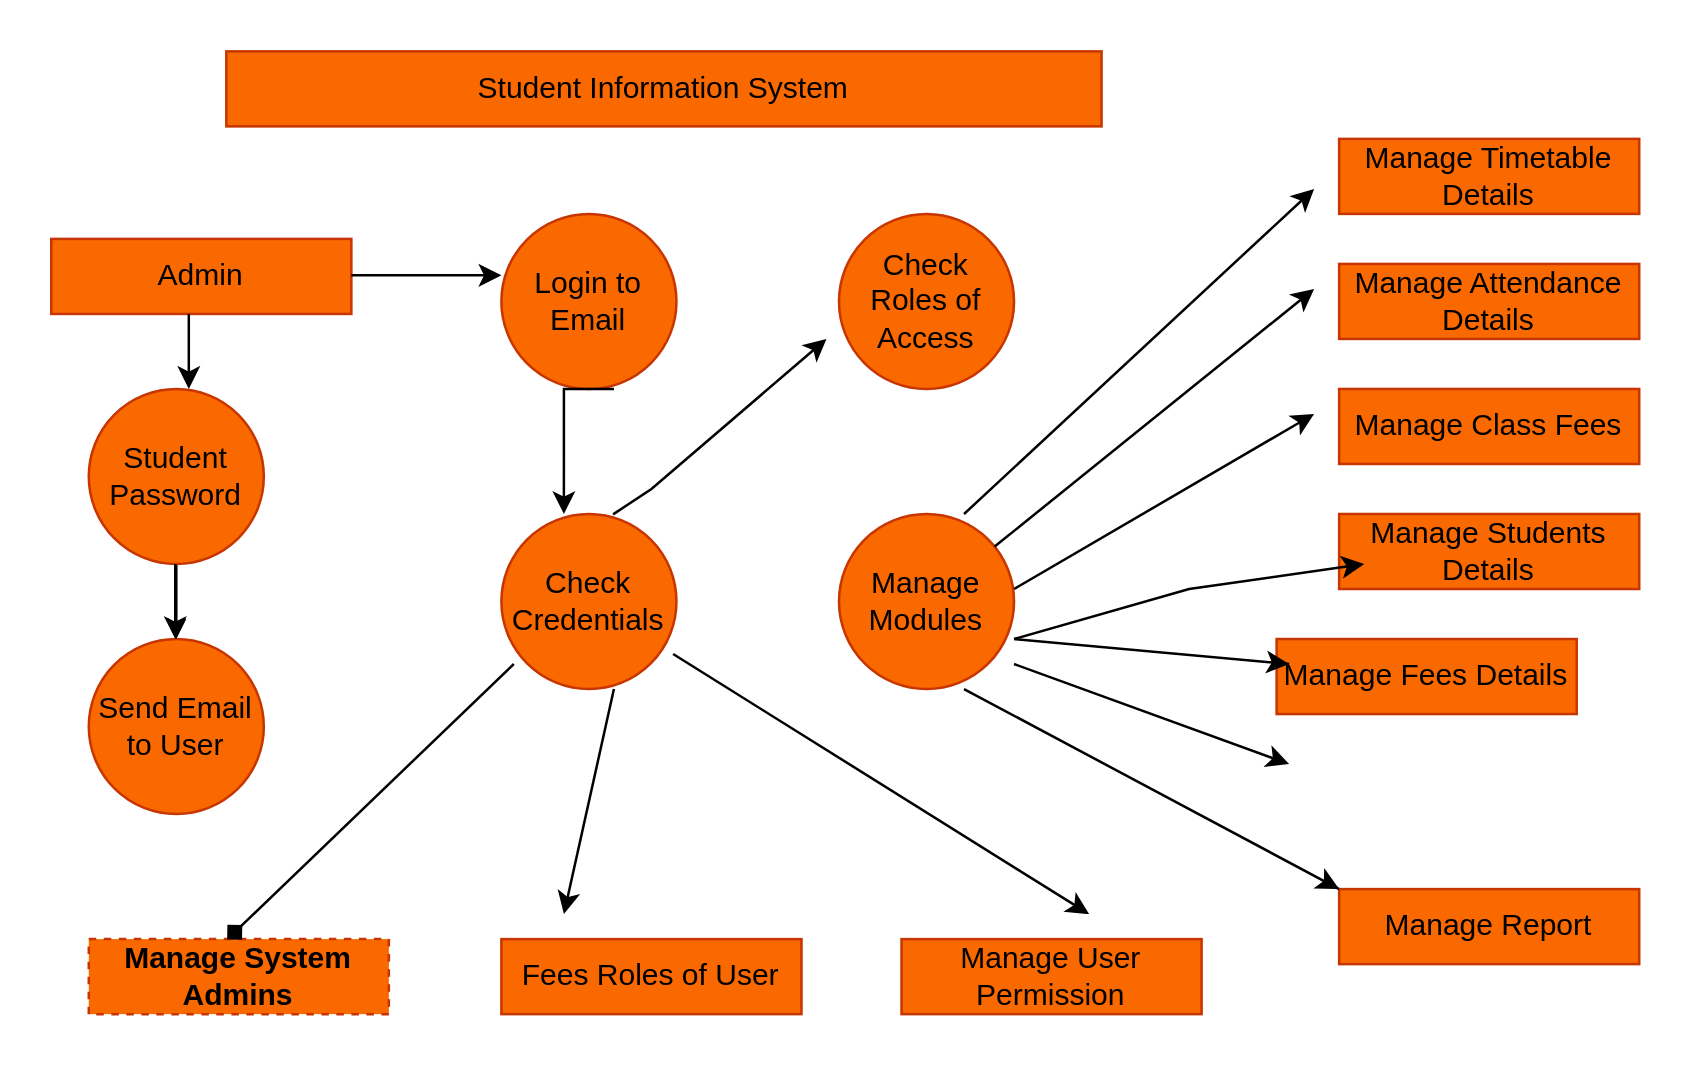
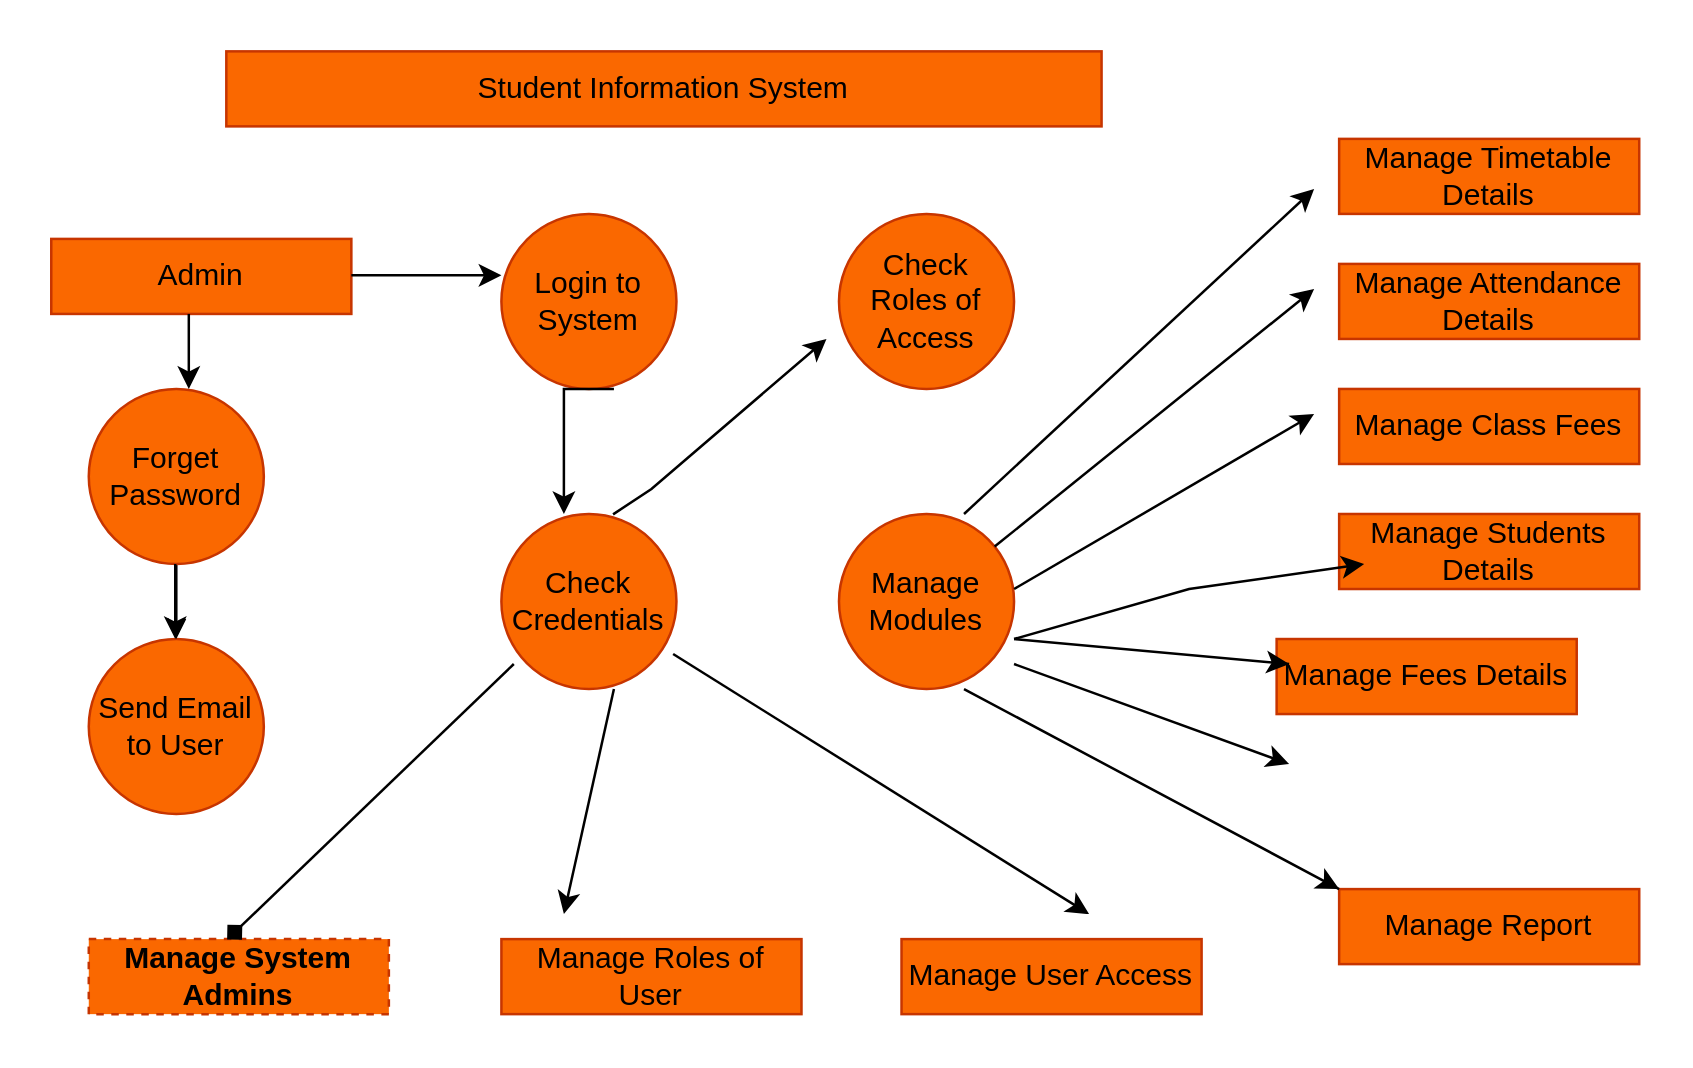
(589, 301) -> (589, 301)
(176, 476) -> (176, 476)
(651, 976) -> (651, 976)
(1051, 976) -> (1051, 976)
